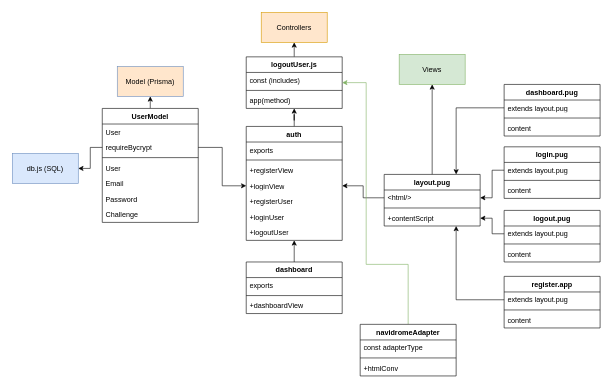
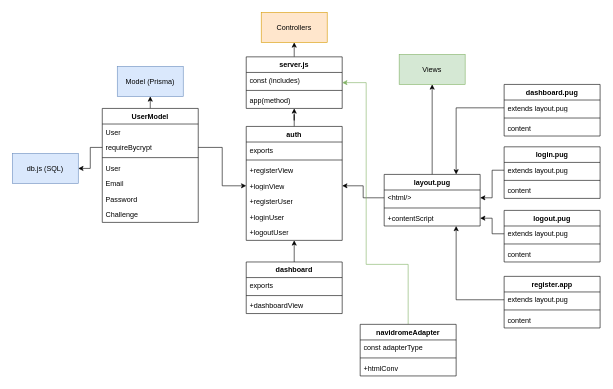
(294, 65) -> (294, 65)
(150, 81) -> (150, 81)
